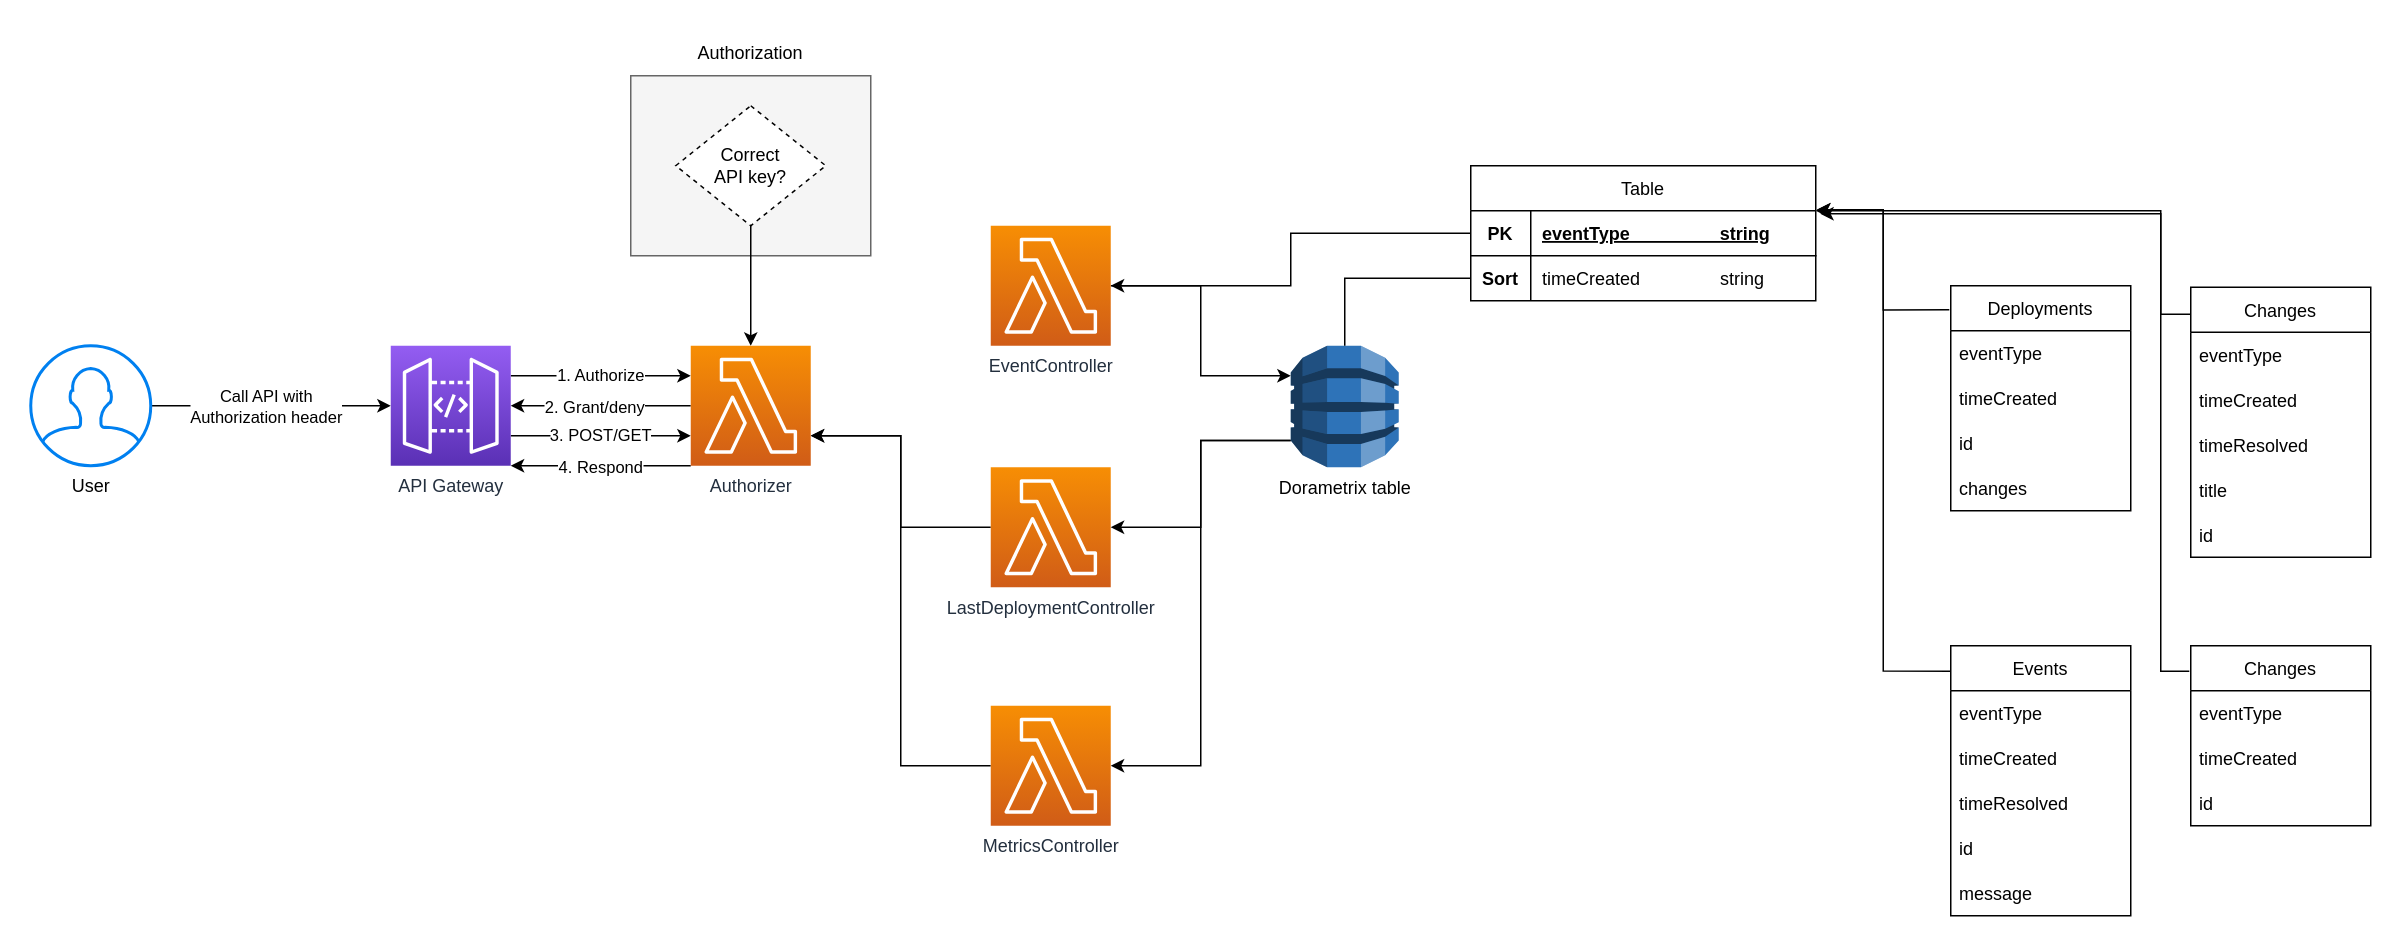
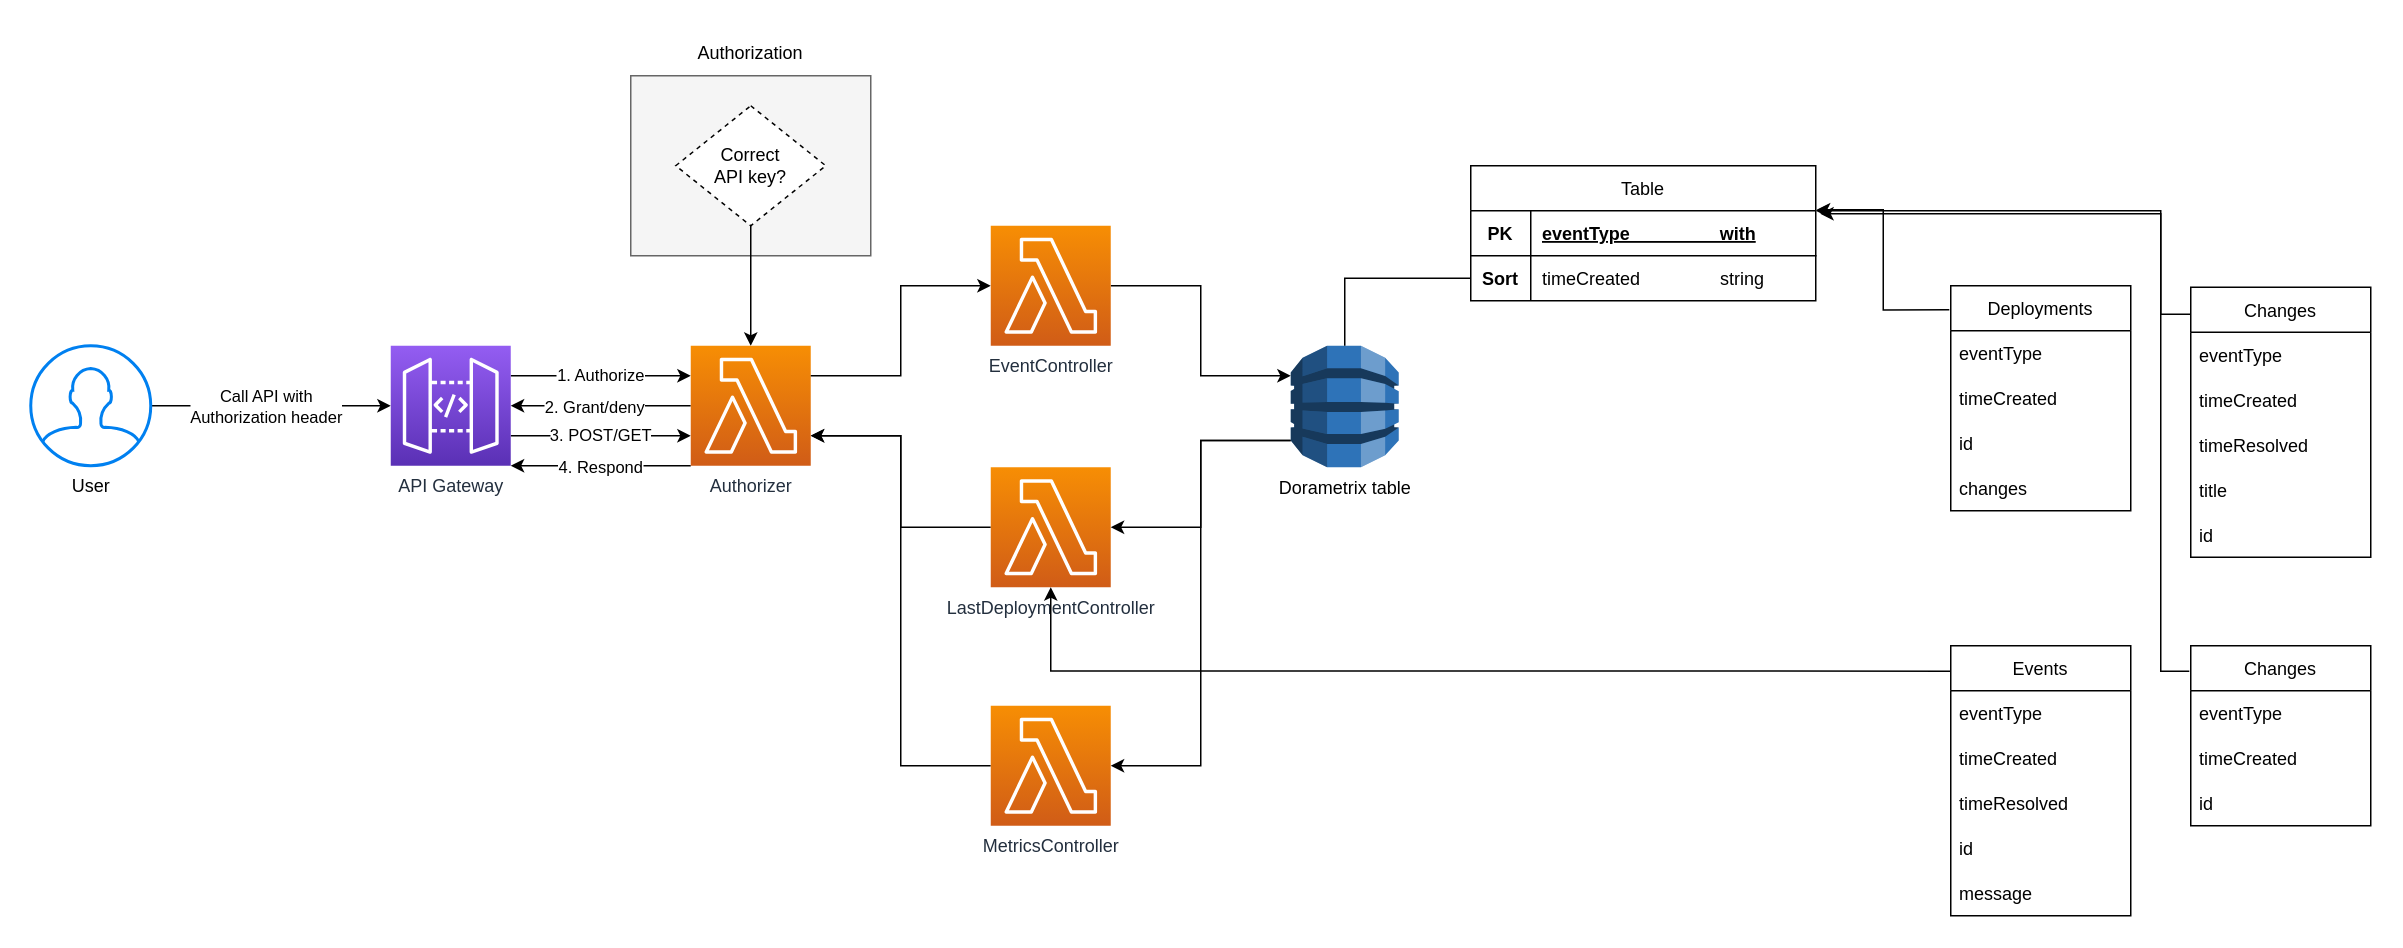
(1309, 233) -> (901, 336)
(1685, 234) -> (1675, 234)
(1883, 492) -> (1431, 671)
